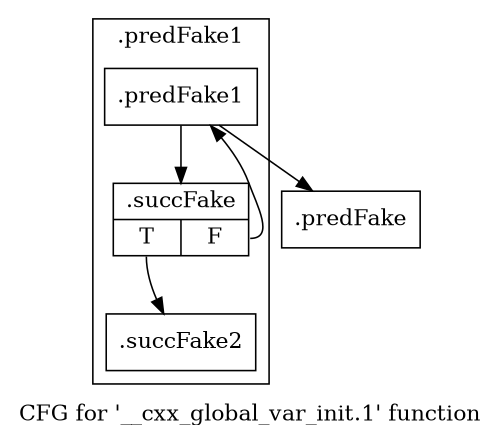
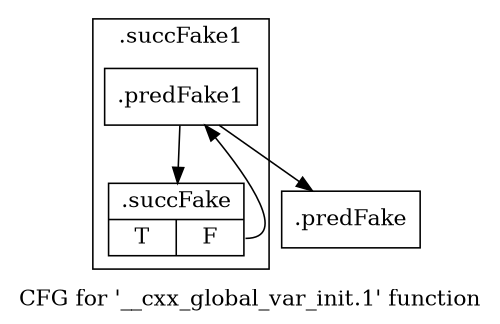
(181, 37) -> (181, 37)
(181, 342) -> none
